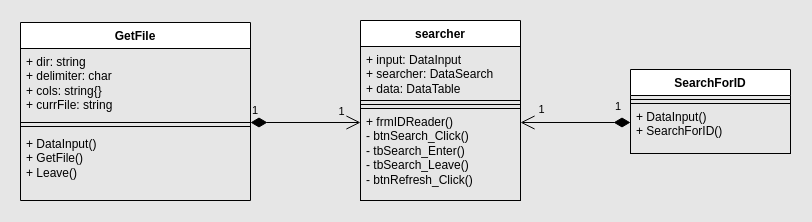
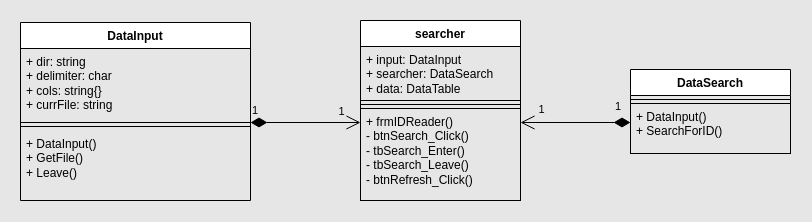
(136, 37) -> (136, 37)
(711, 84) -> (711, 84)
